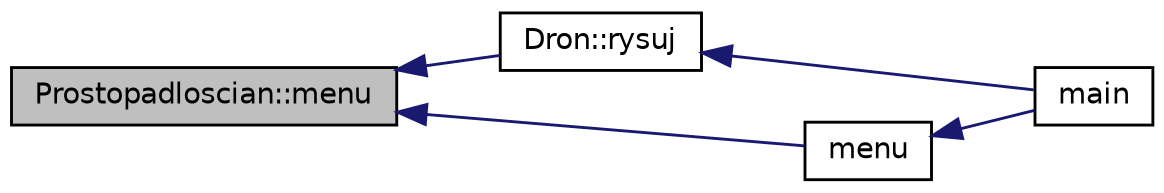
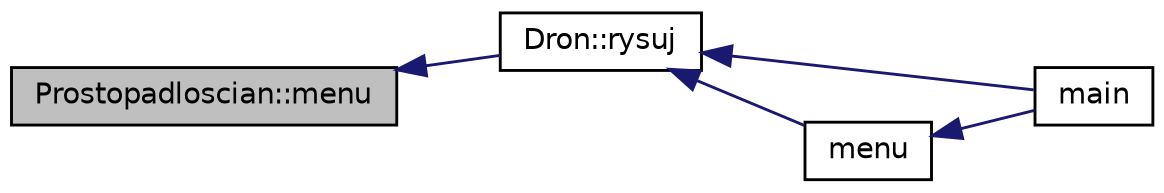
(615, 130) -> (751, 103)
